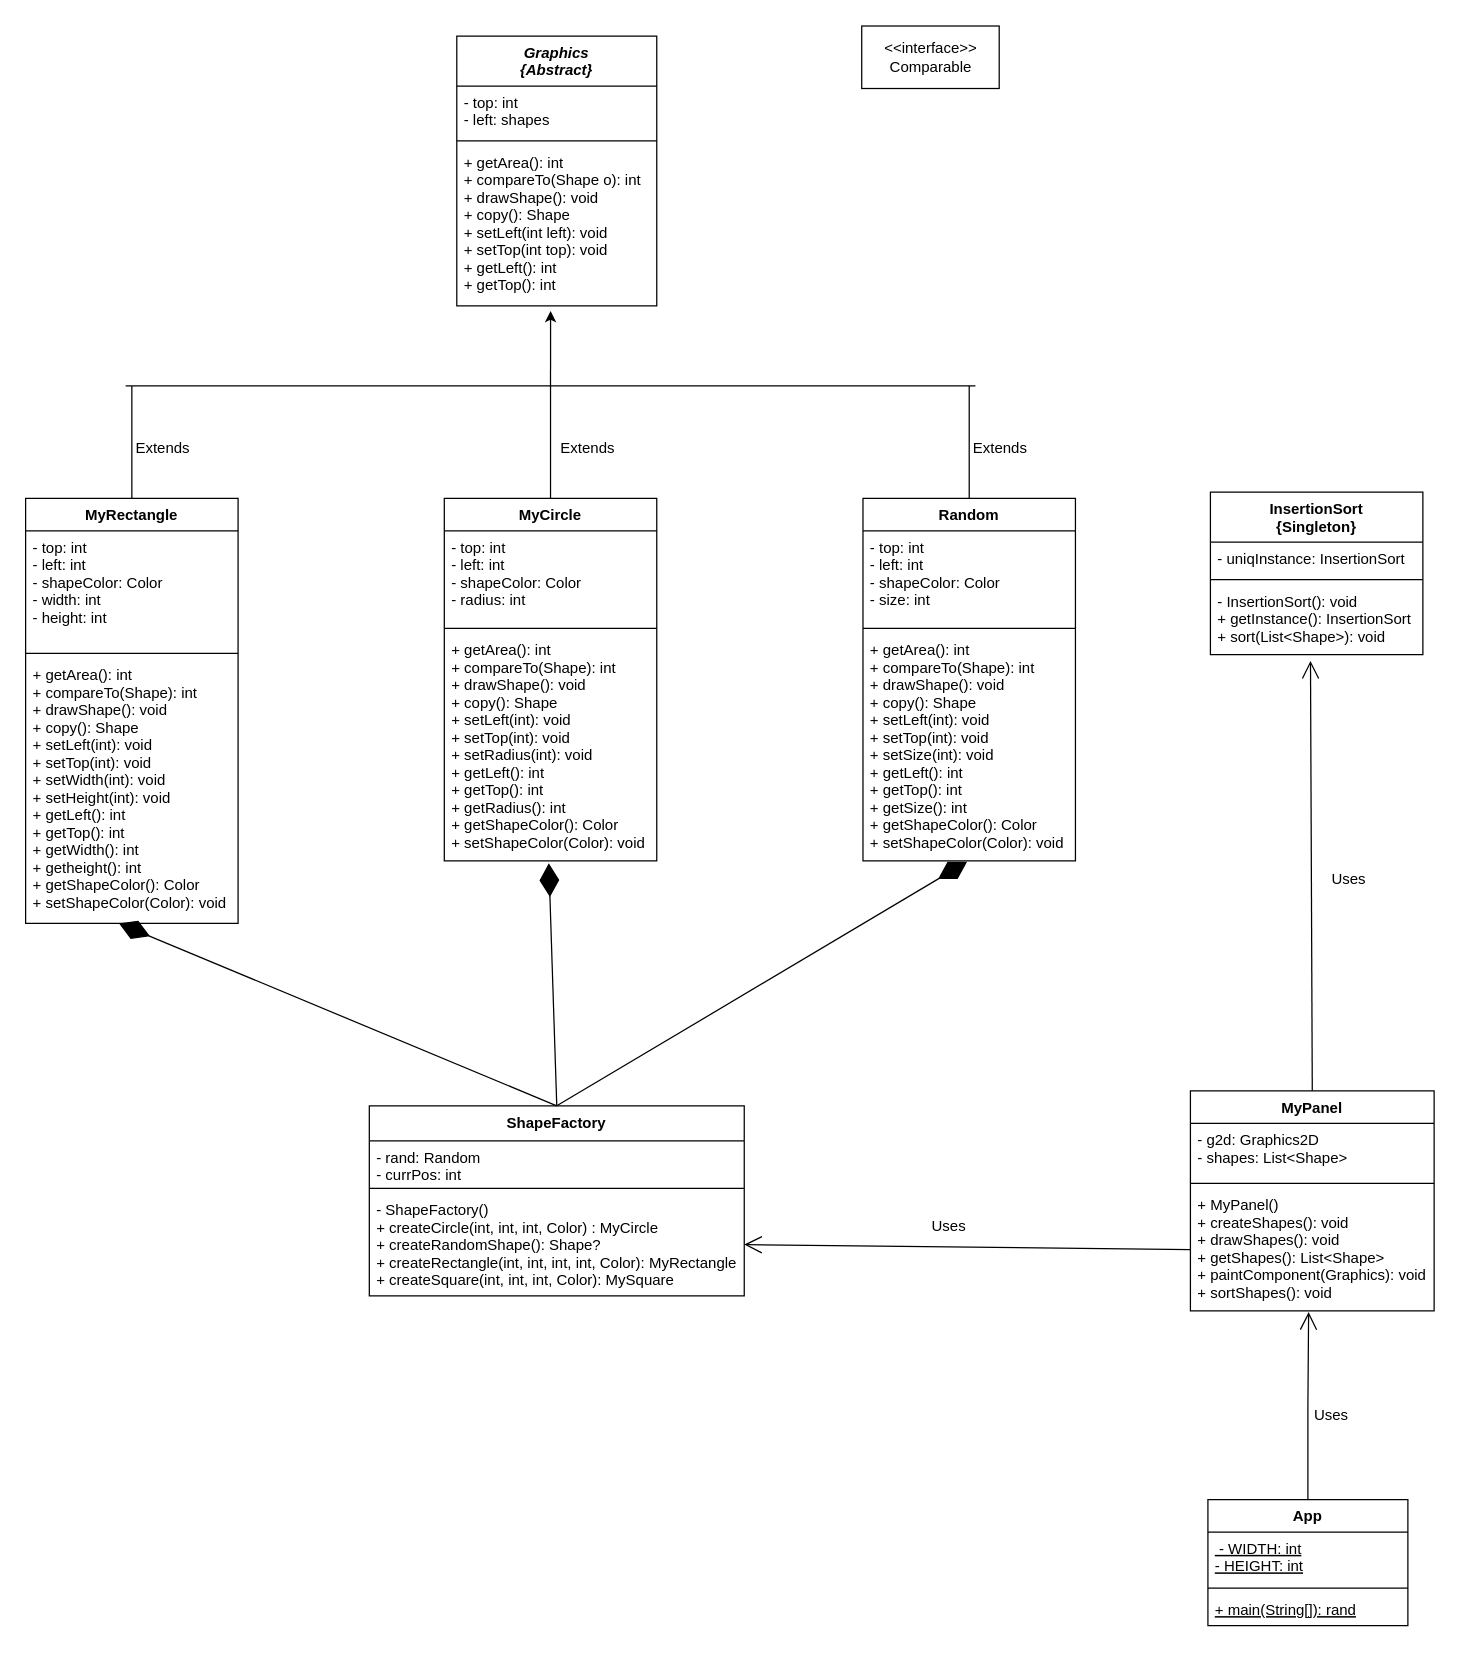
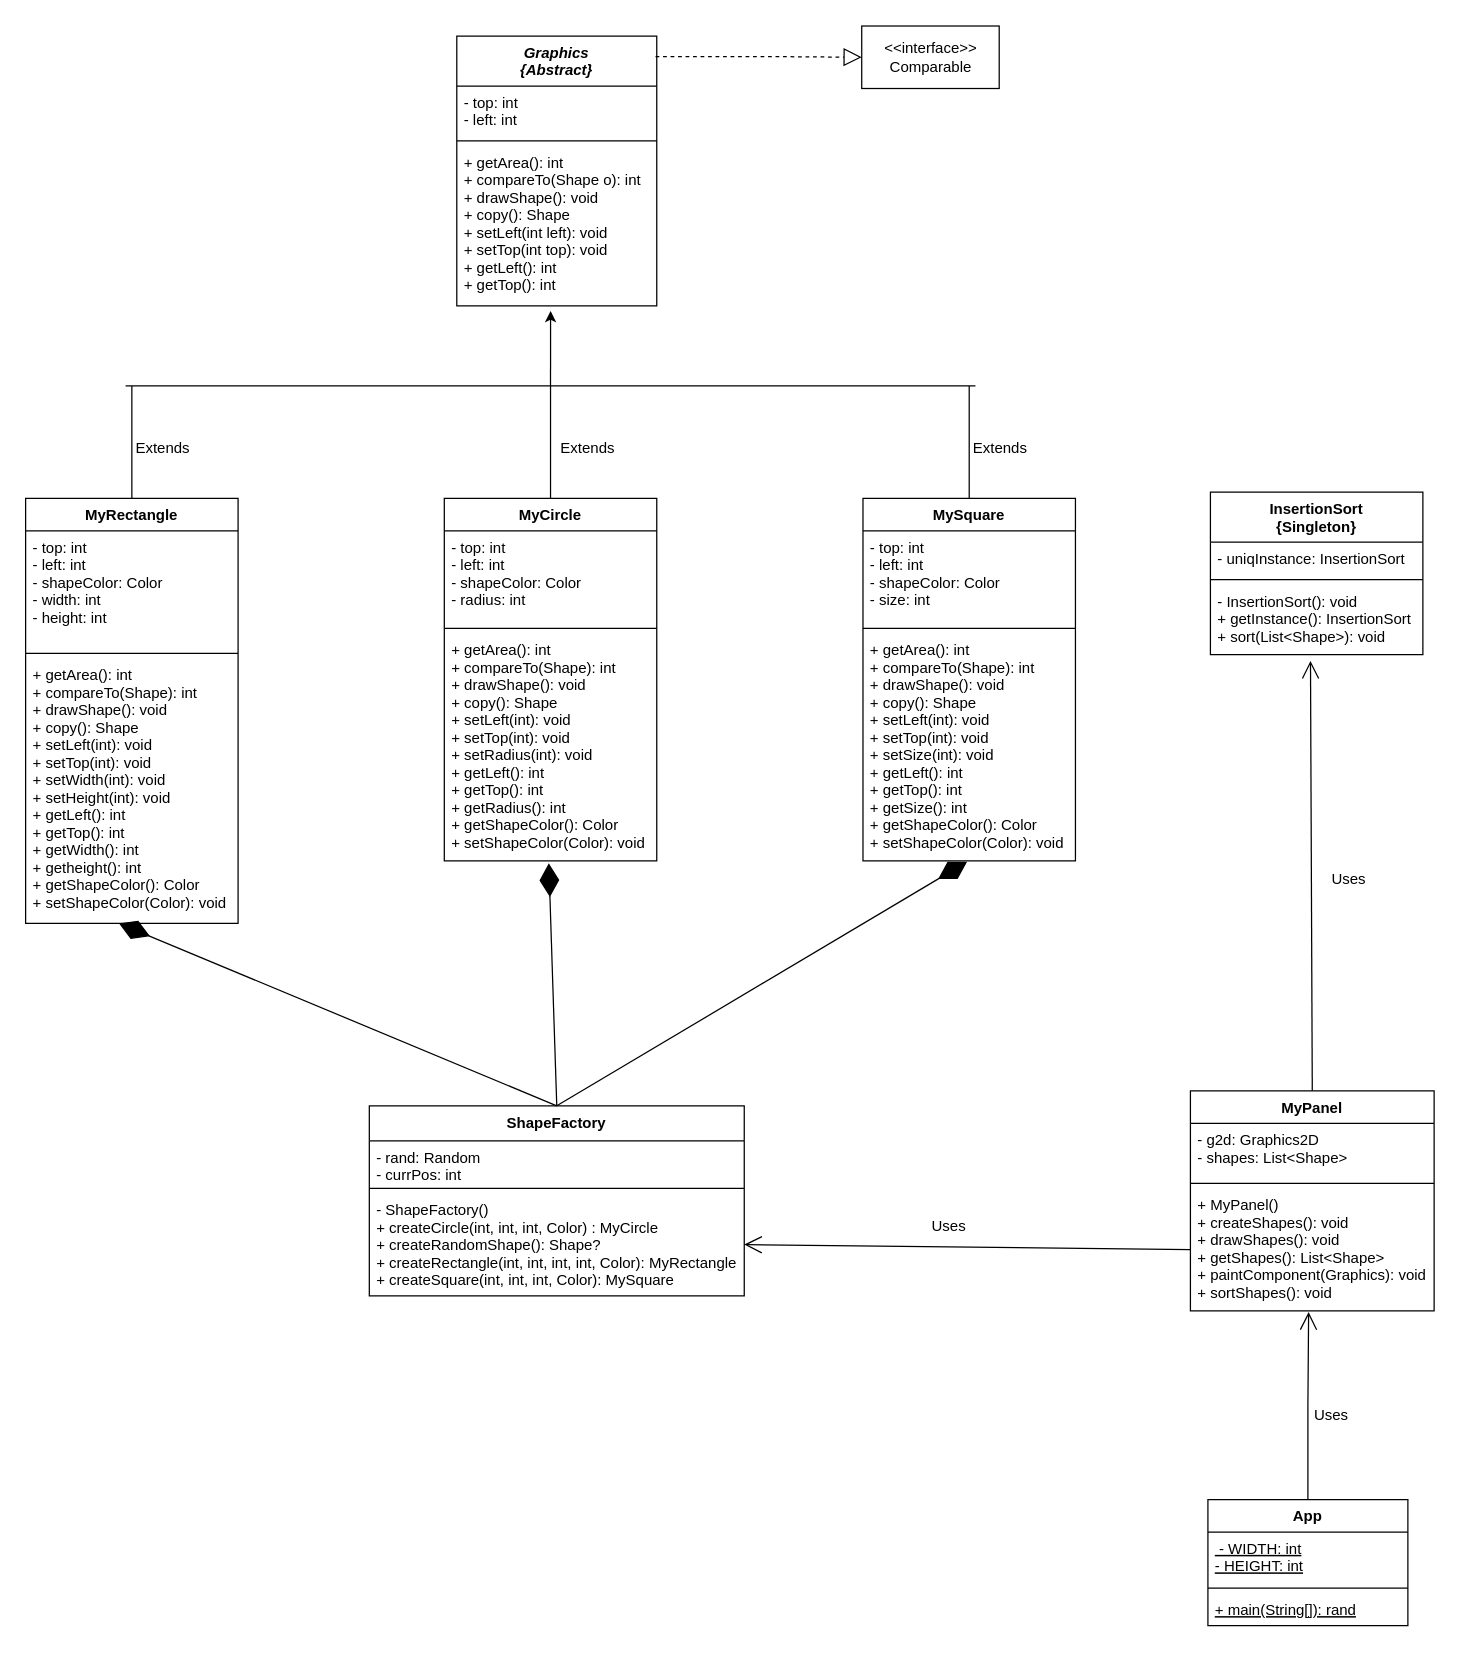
none -> (749, 56)
(498, 103) -> (498, 103)
(969, 515) -> (969, 515)
